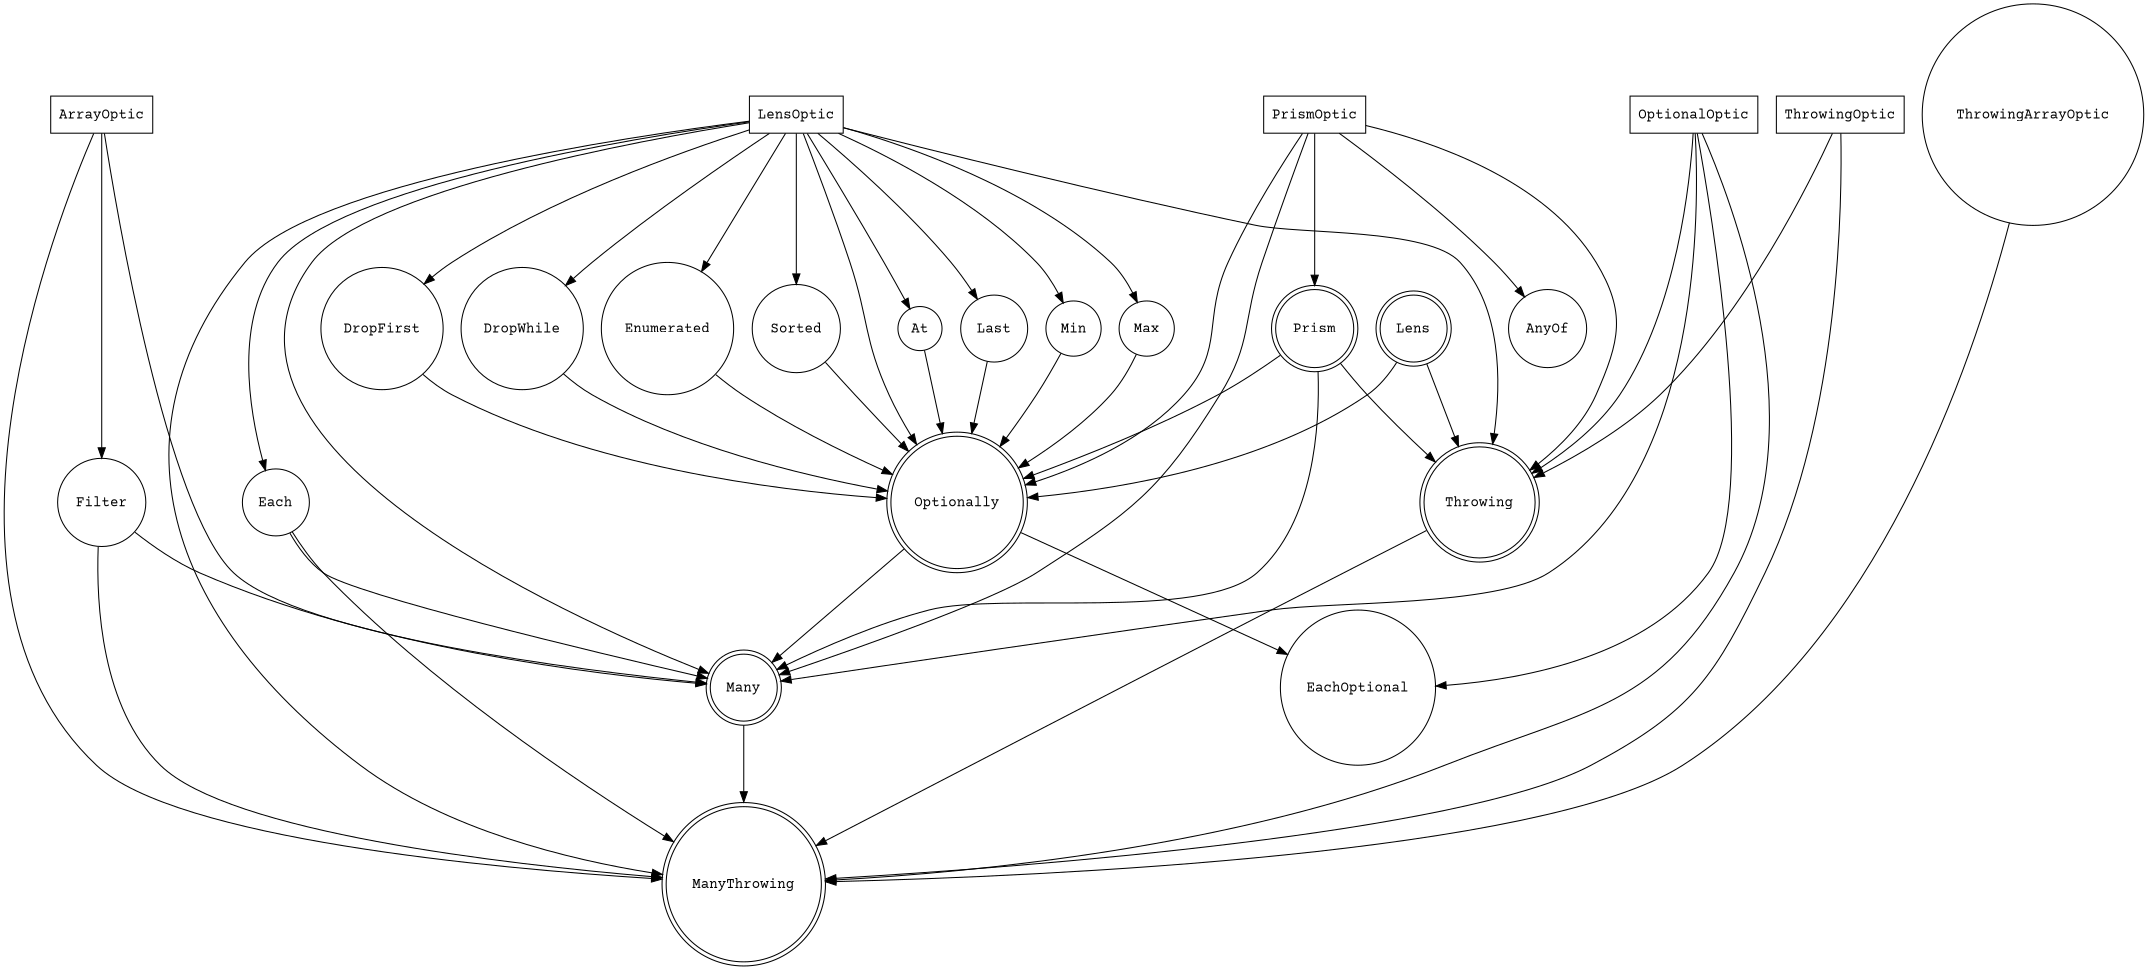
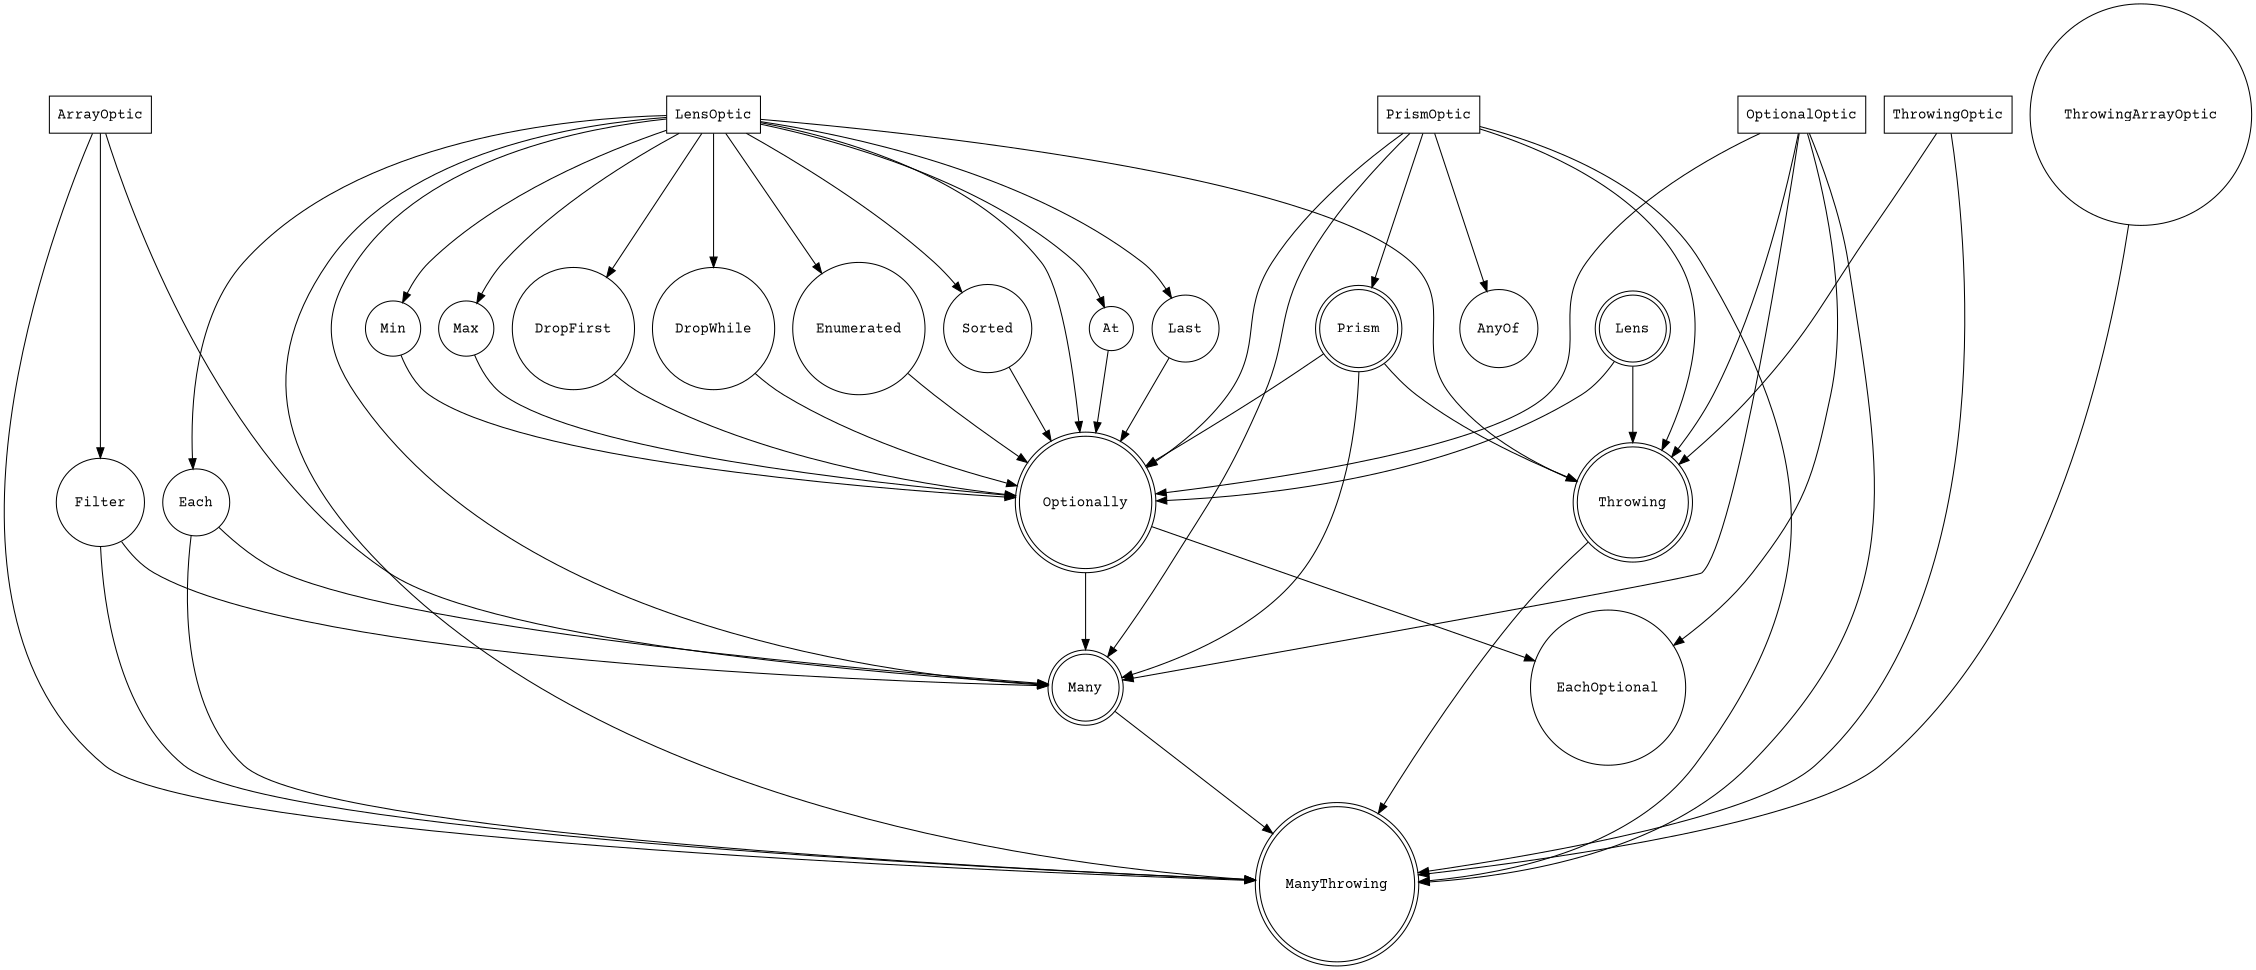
none -> (1532, 405)
none -> (1790, 532)
